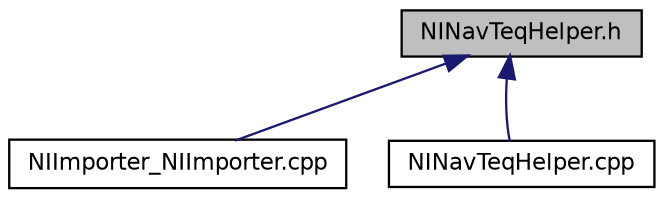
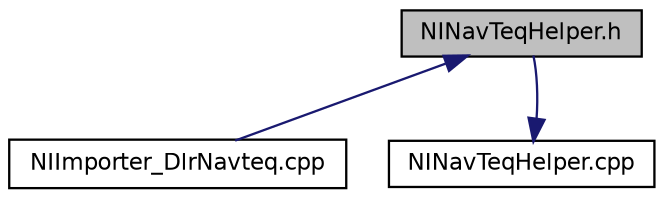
(506, 110) -> (537, 87)
(178, 164) -> (178, 164)
